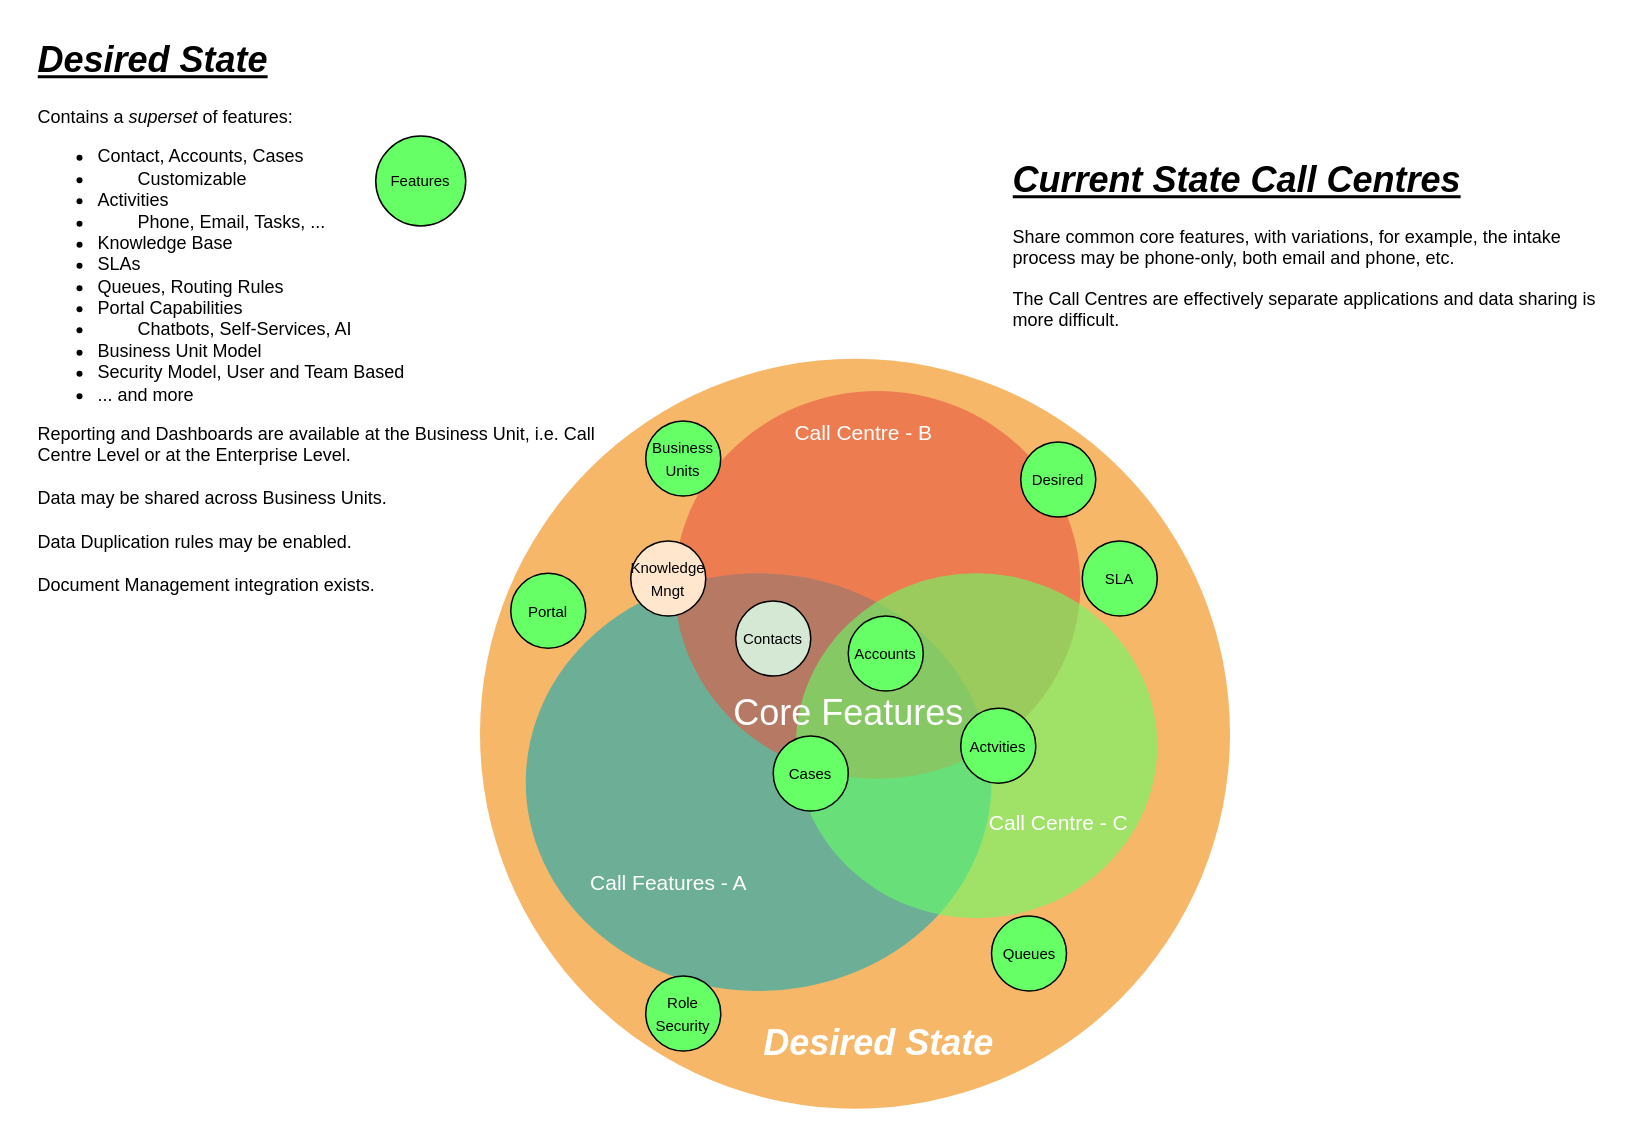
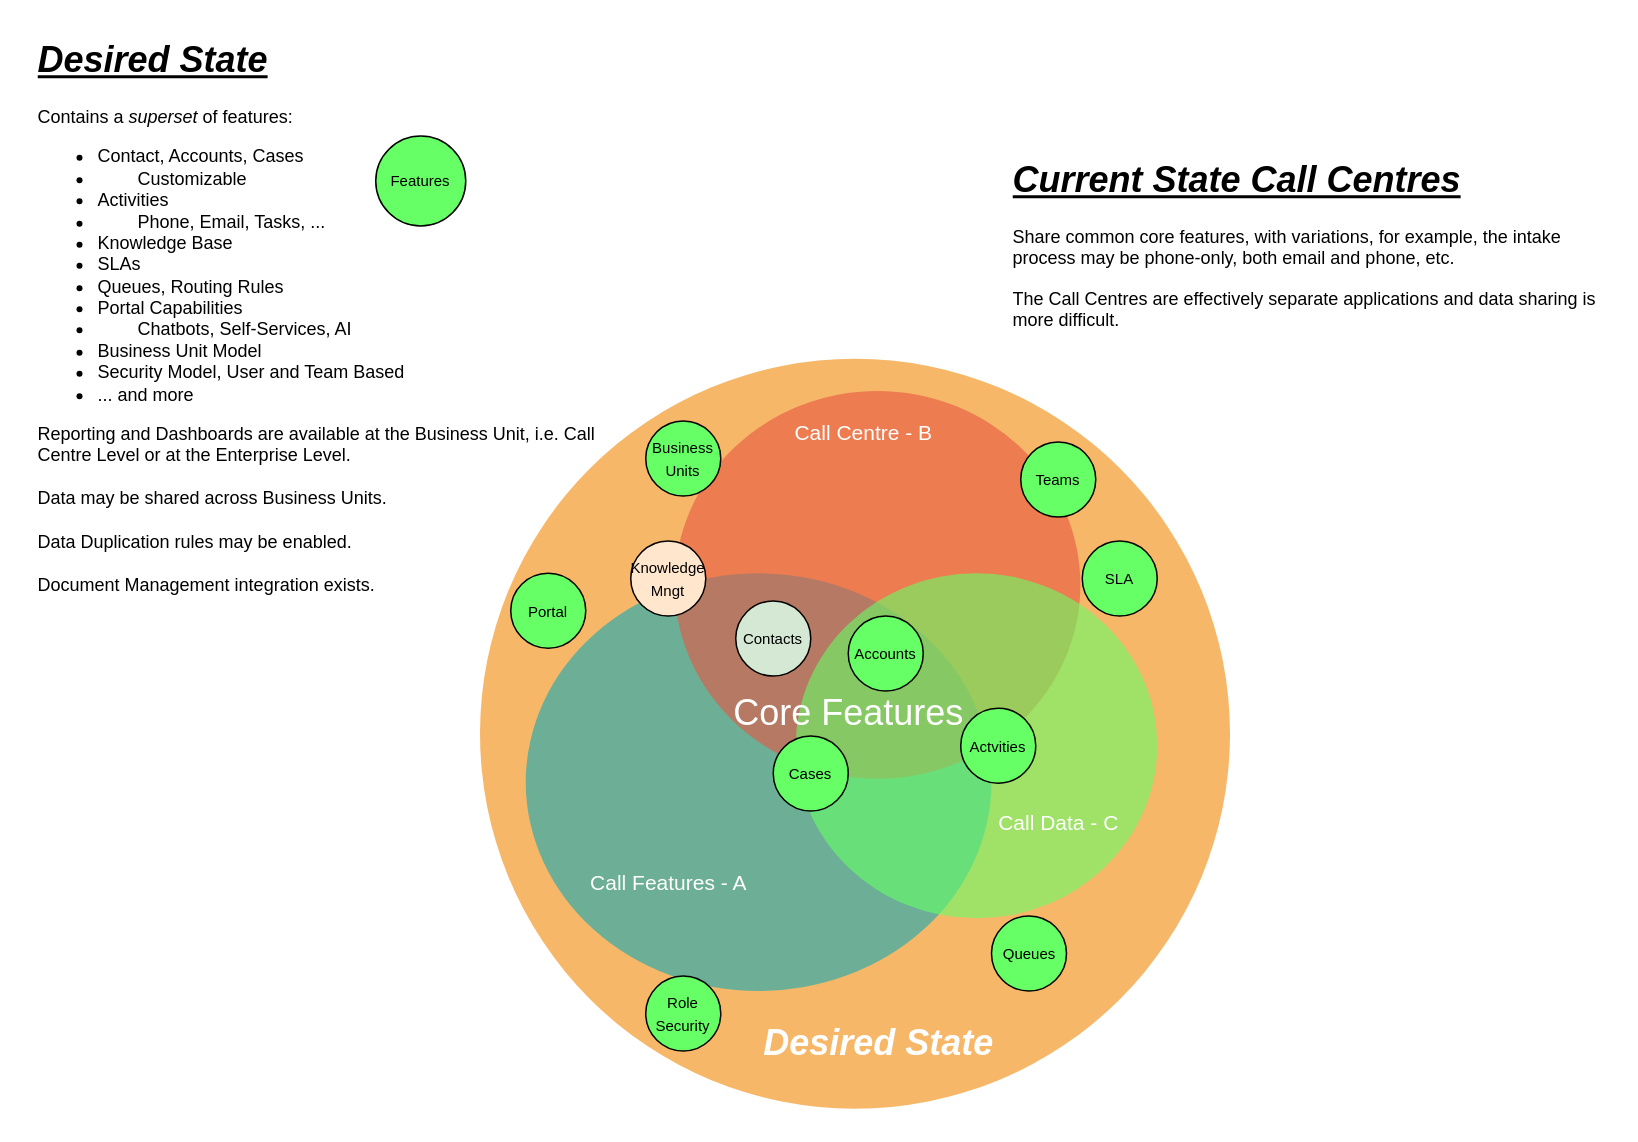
(1058, 479) -> (1058, 479)
(1059, 818) -> (1059, 818)
